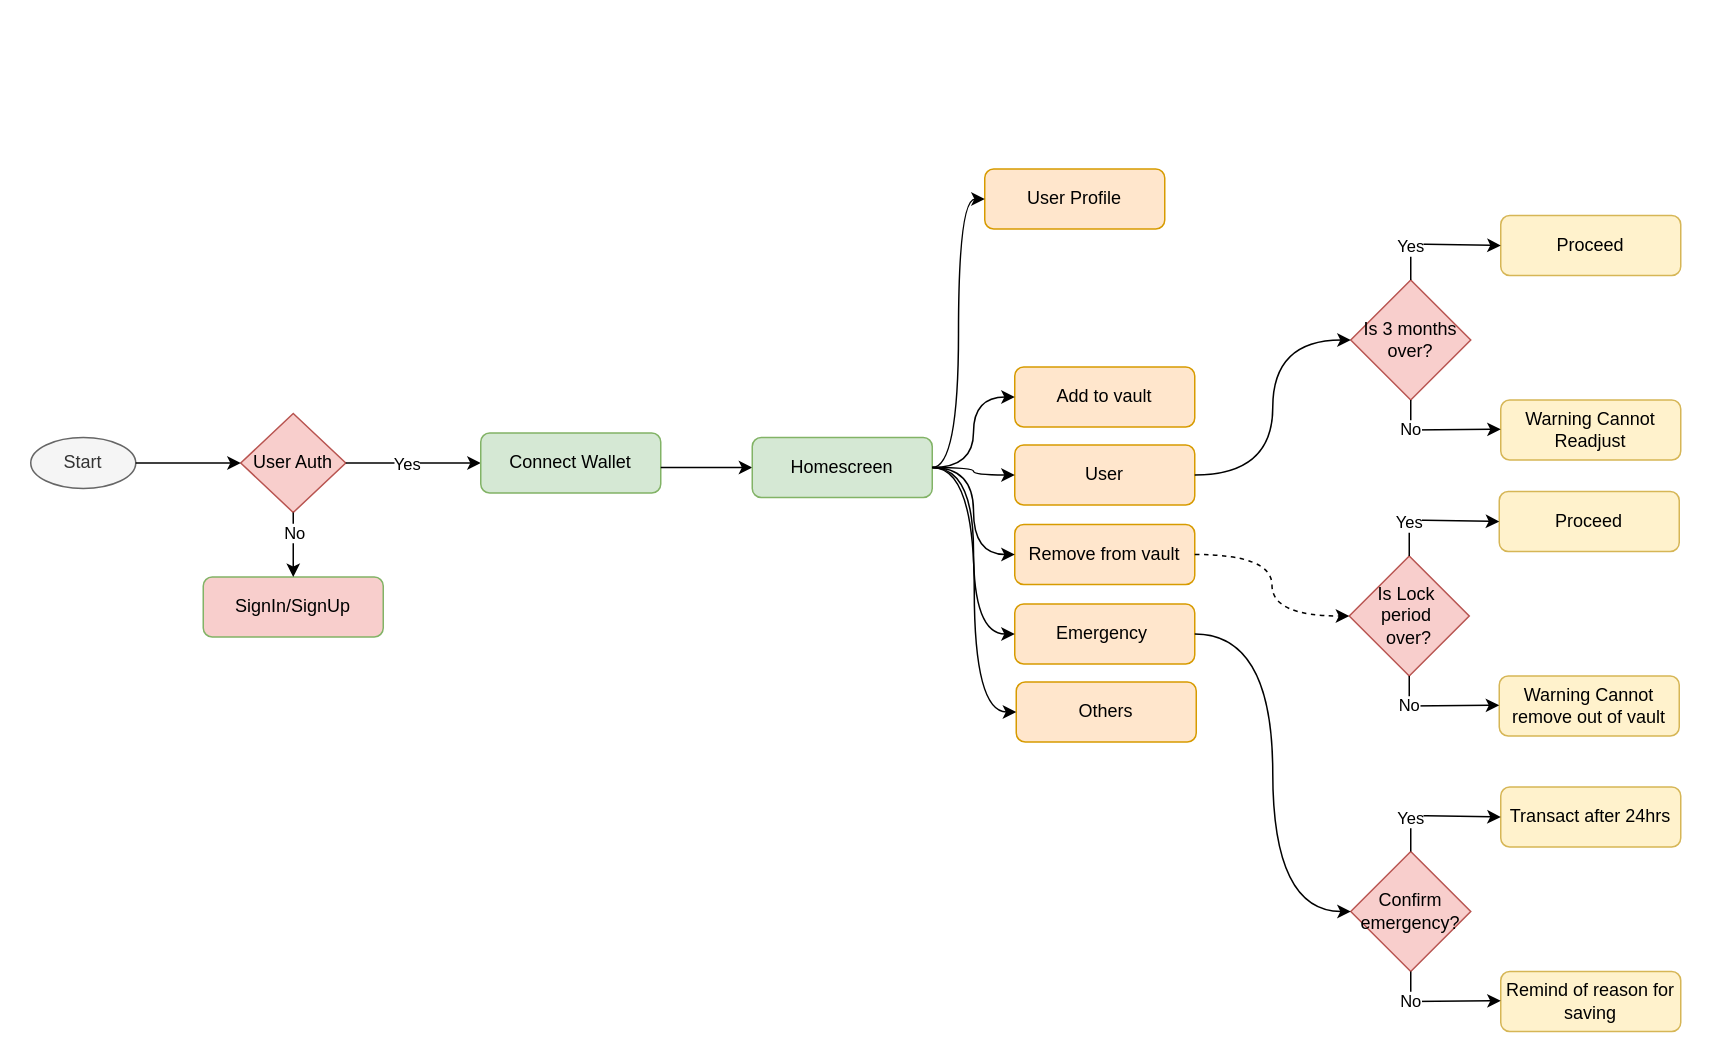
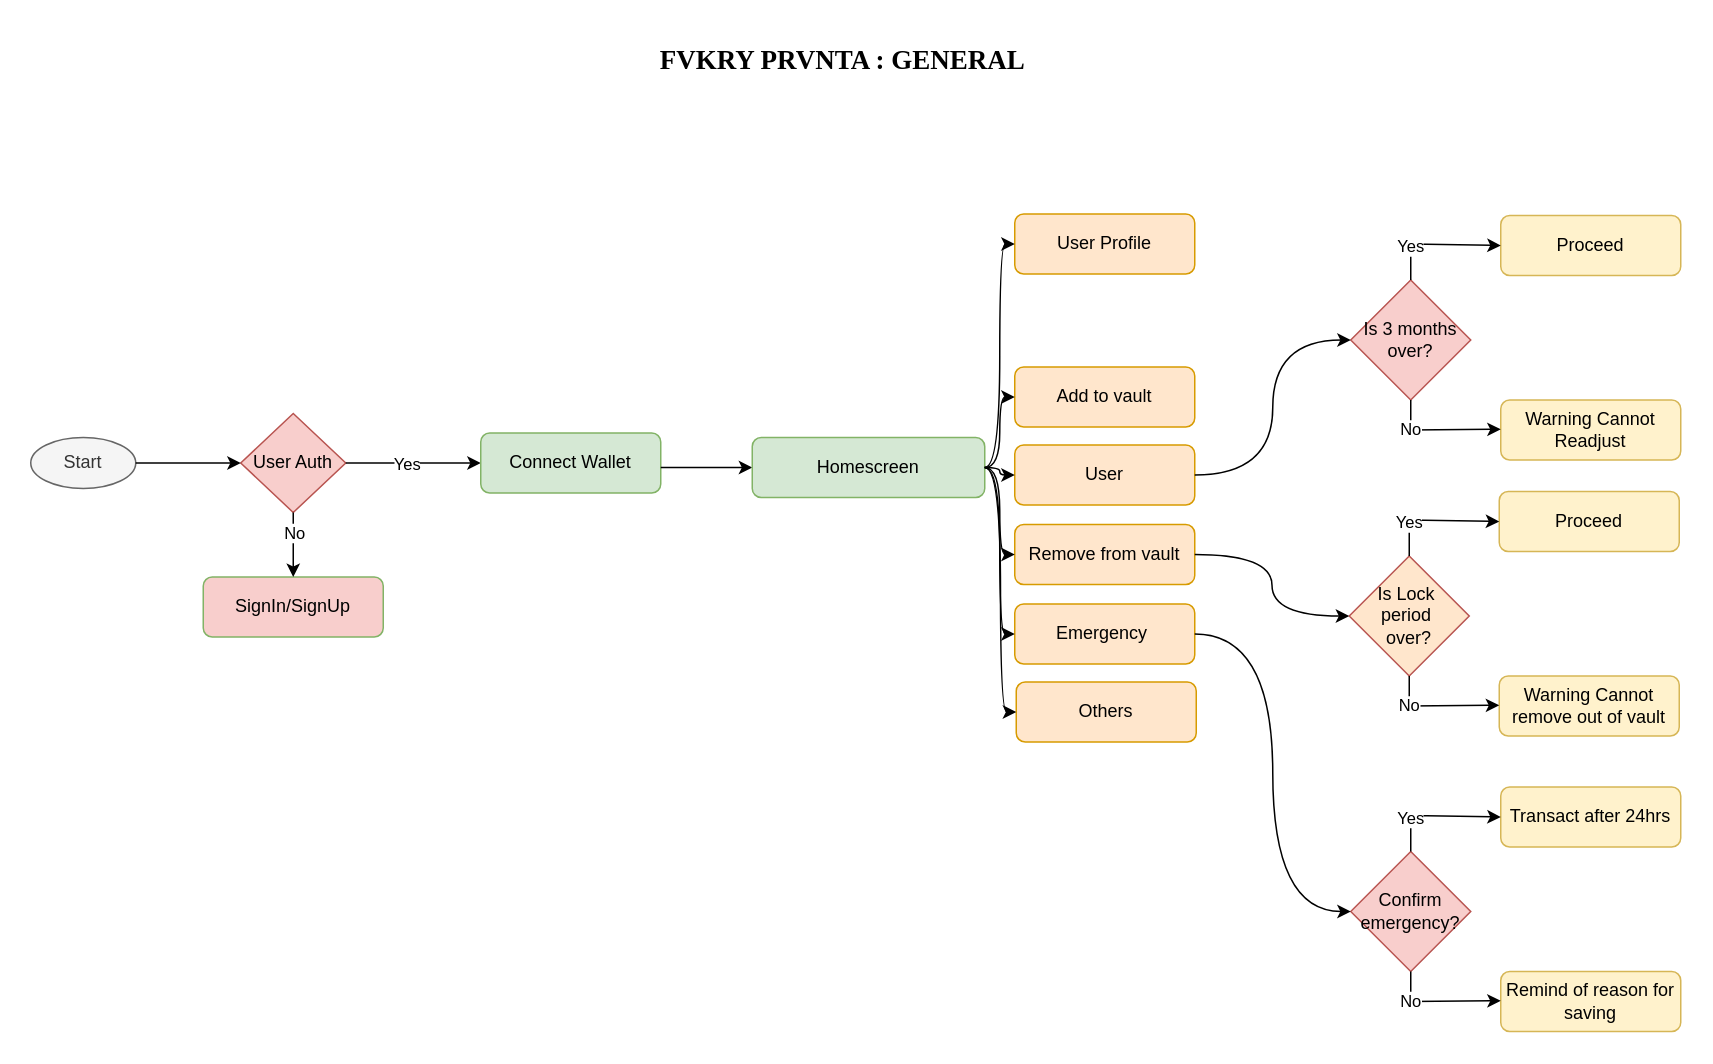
none -> (842, 61)
(1075, 199) -> (1105, 244)
(842, 467) -> (869, 467)
(1271, 580) -> (1271, 580)
(1409, 616) -> (1409, 616)
